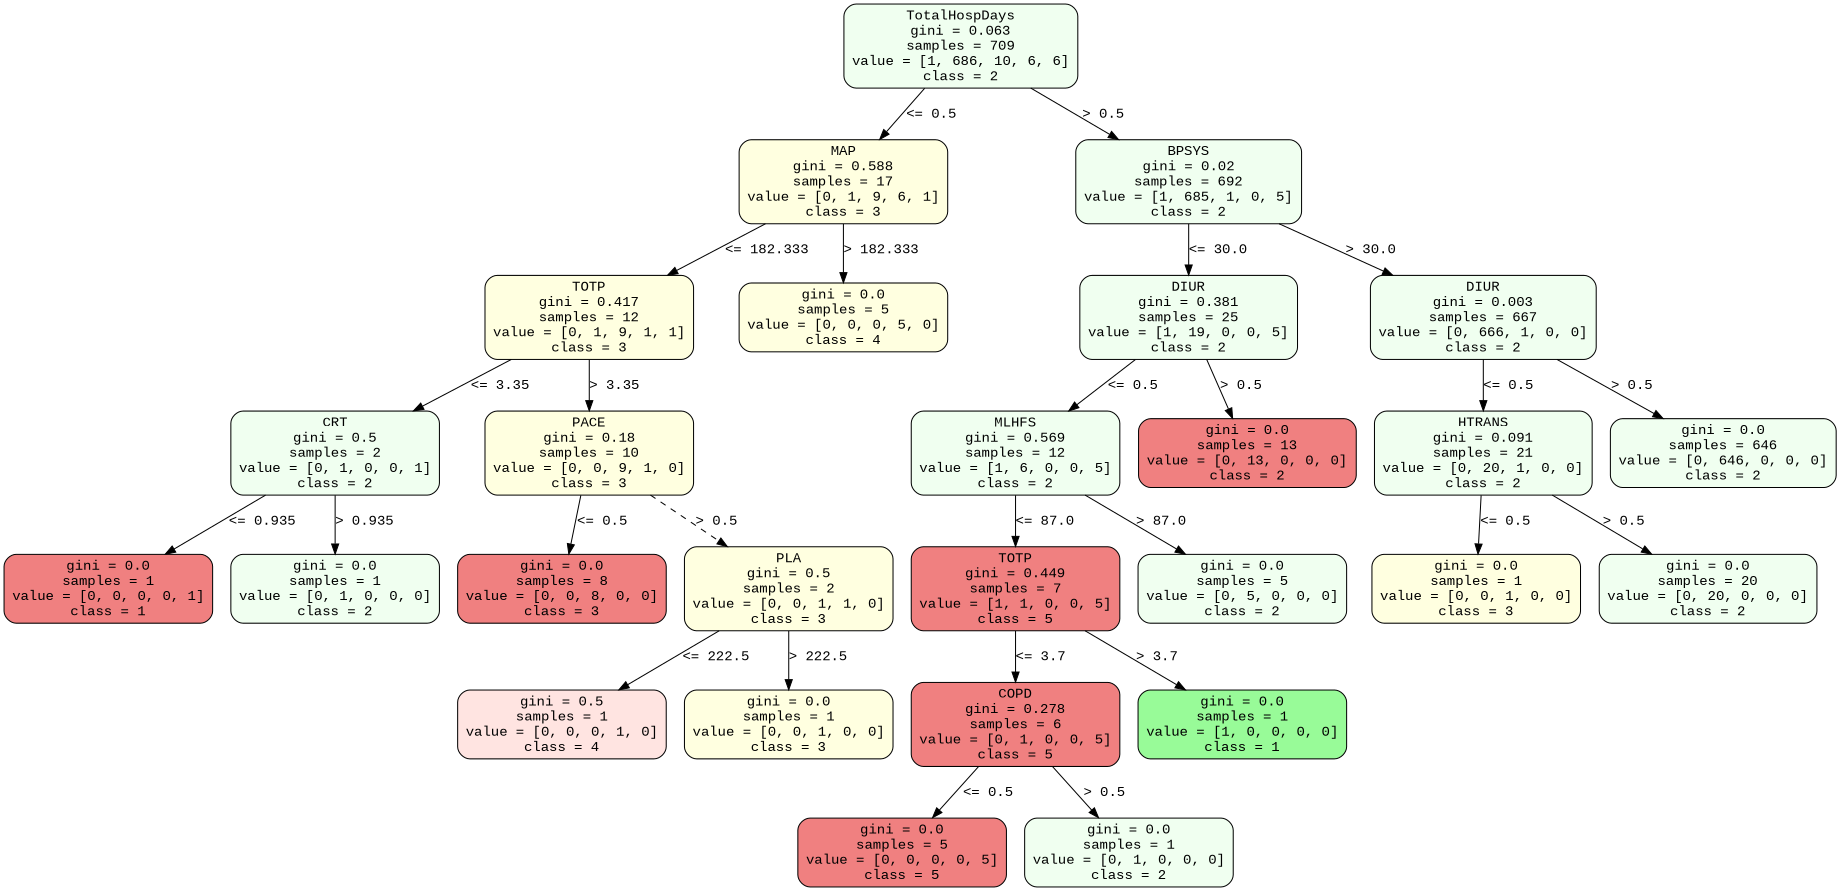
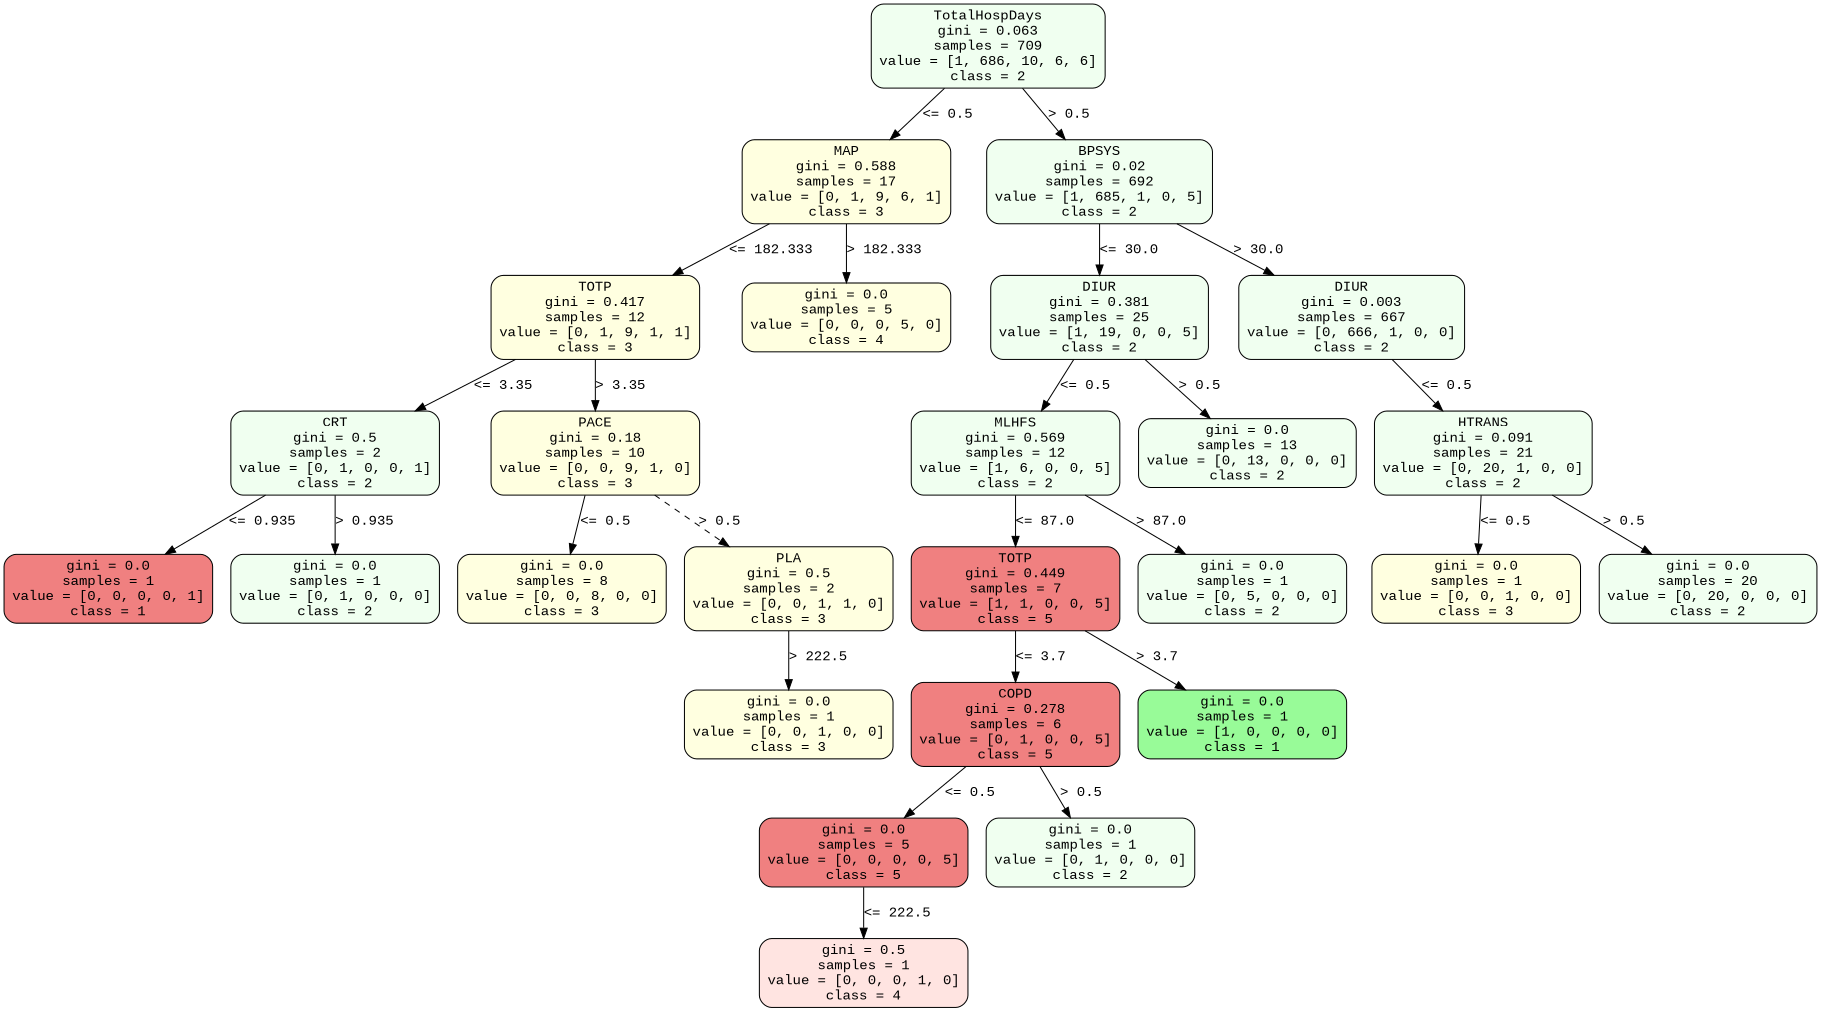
(1247, 453) -> (1247, 453)
(1723, 453) -> none
(562, 589) -> (562, 589)
(1242, 589) -> (1242, 589)
(673, 658) -> (864, 907)
